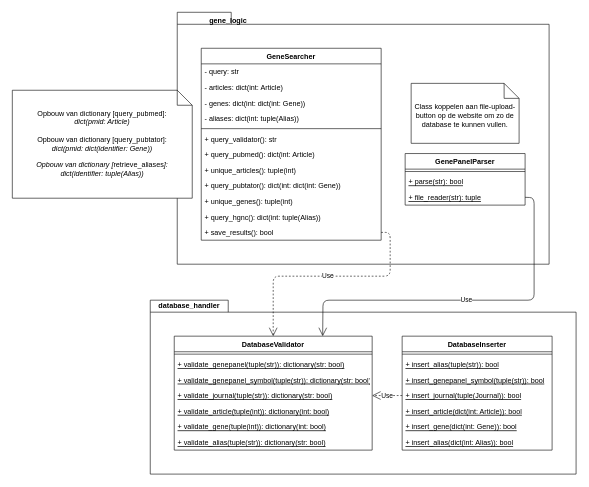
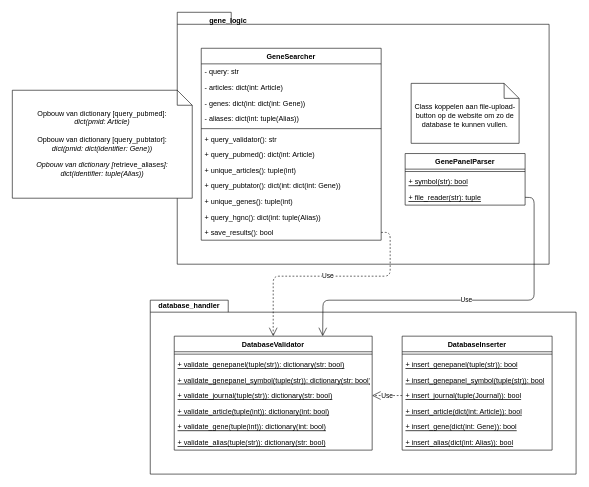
(441, 182) -> (442, 182)
(463, 365) -> (472, 365)
